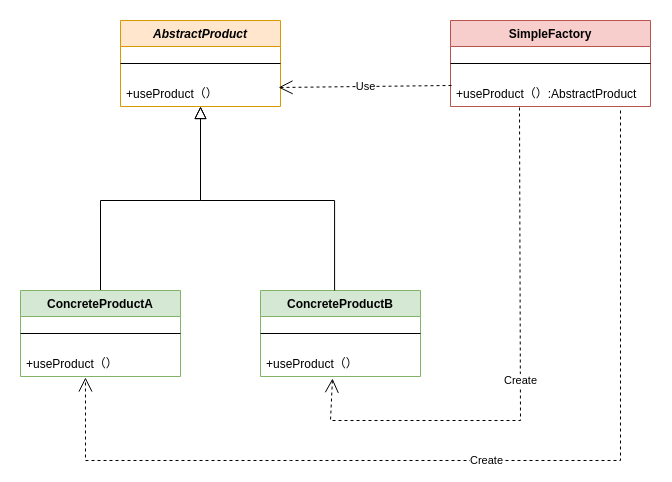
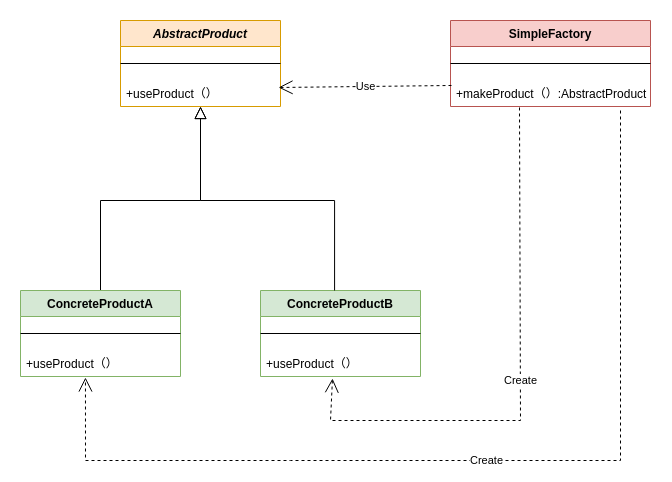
(557, 94) -> (561, 94)
